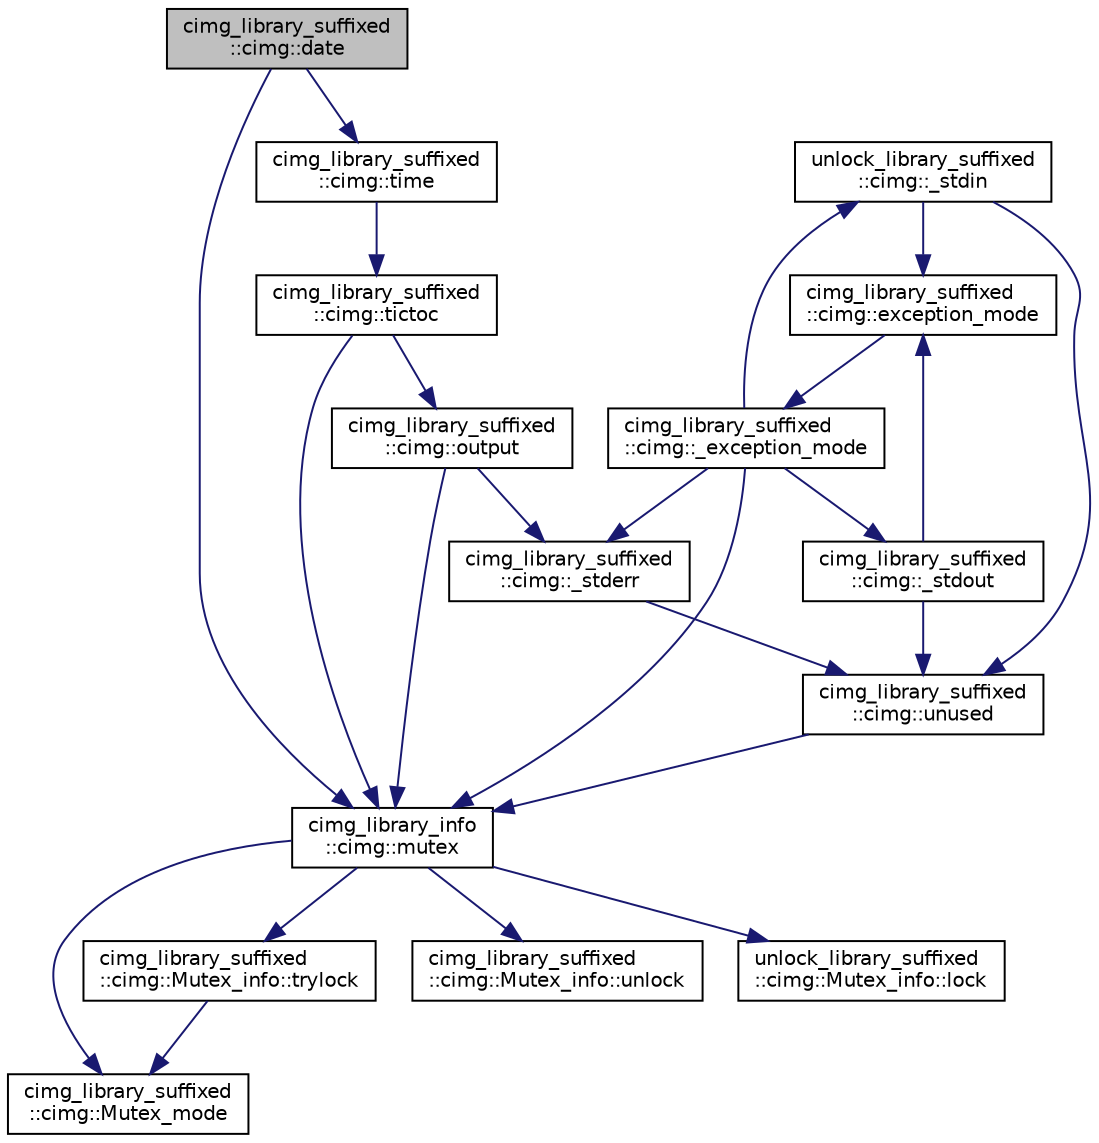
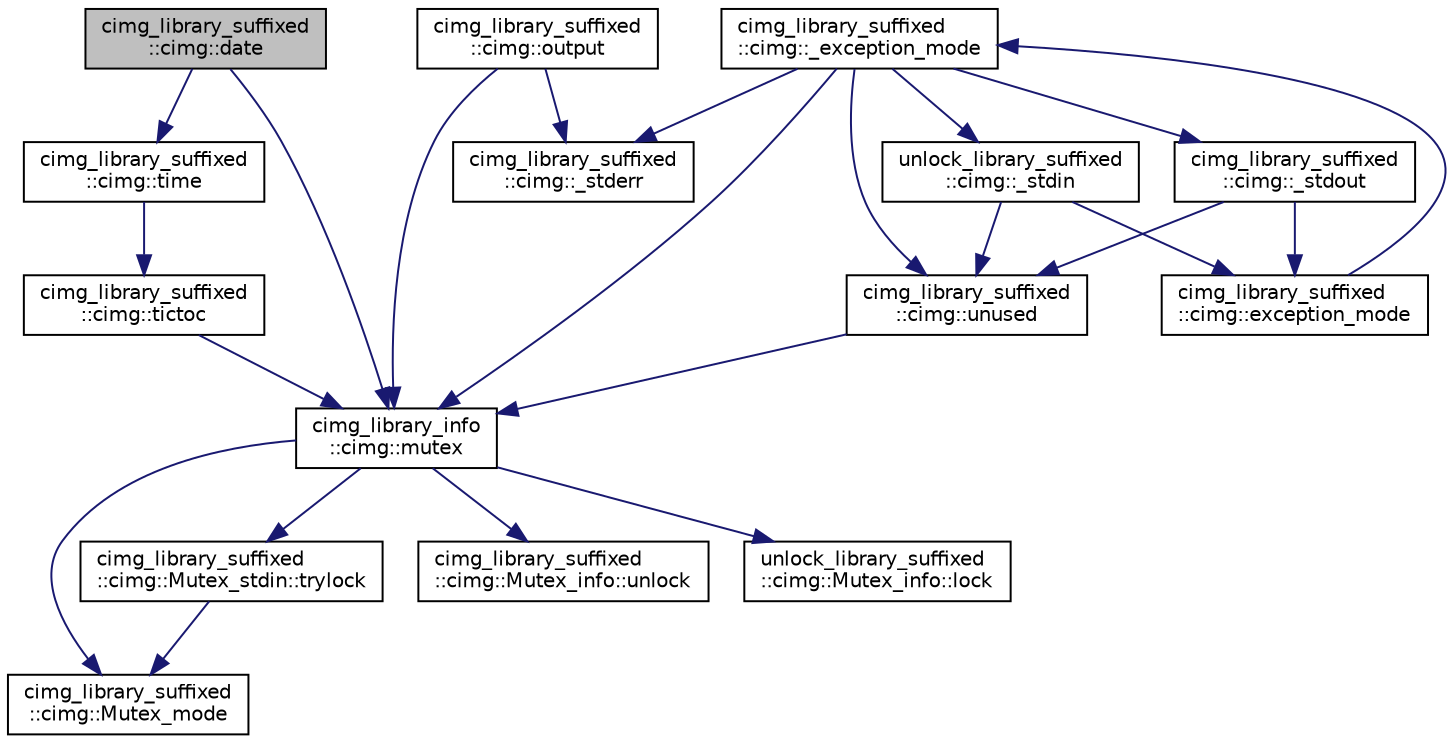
(409, 363) -> none
(737, 635) -> (856, 174)
(230, 971) -> (232, 571)
